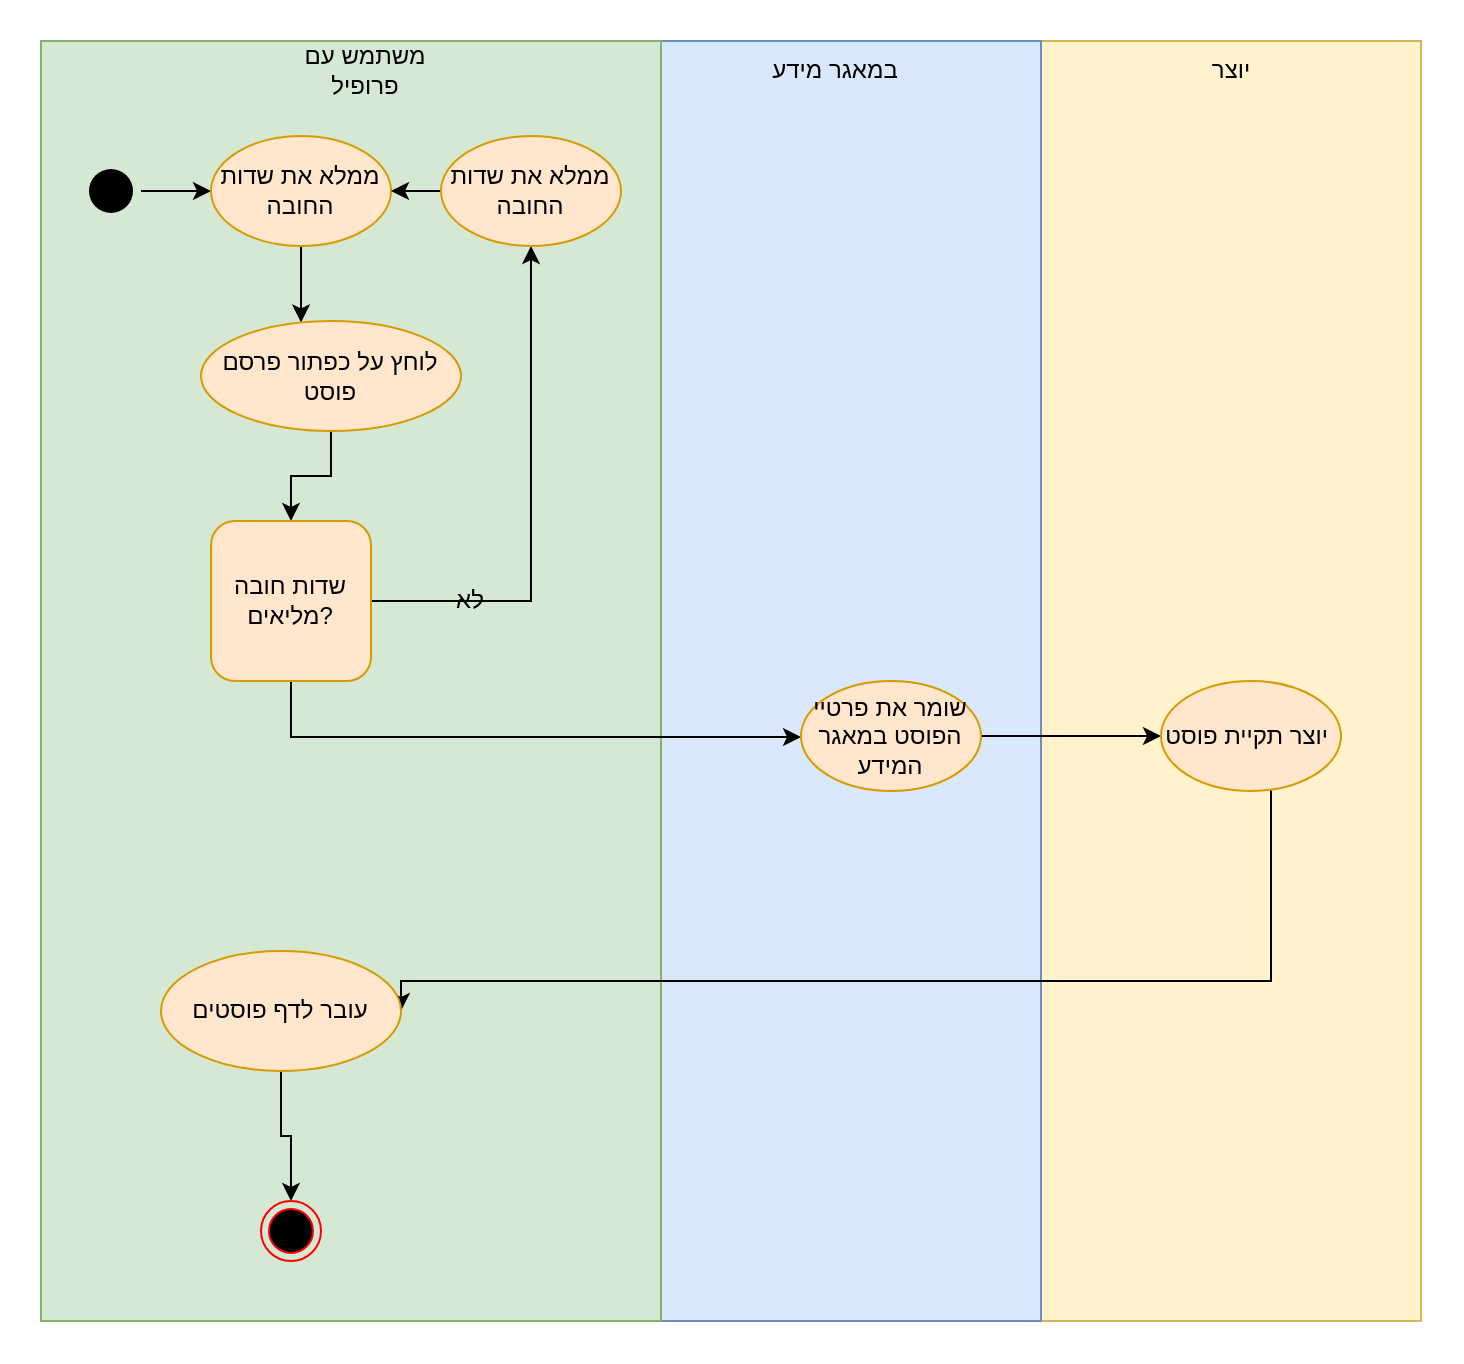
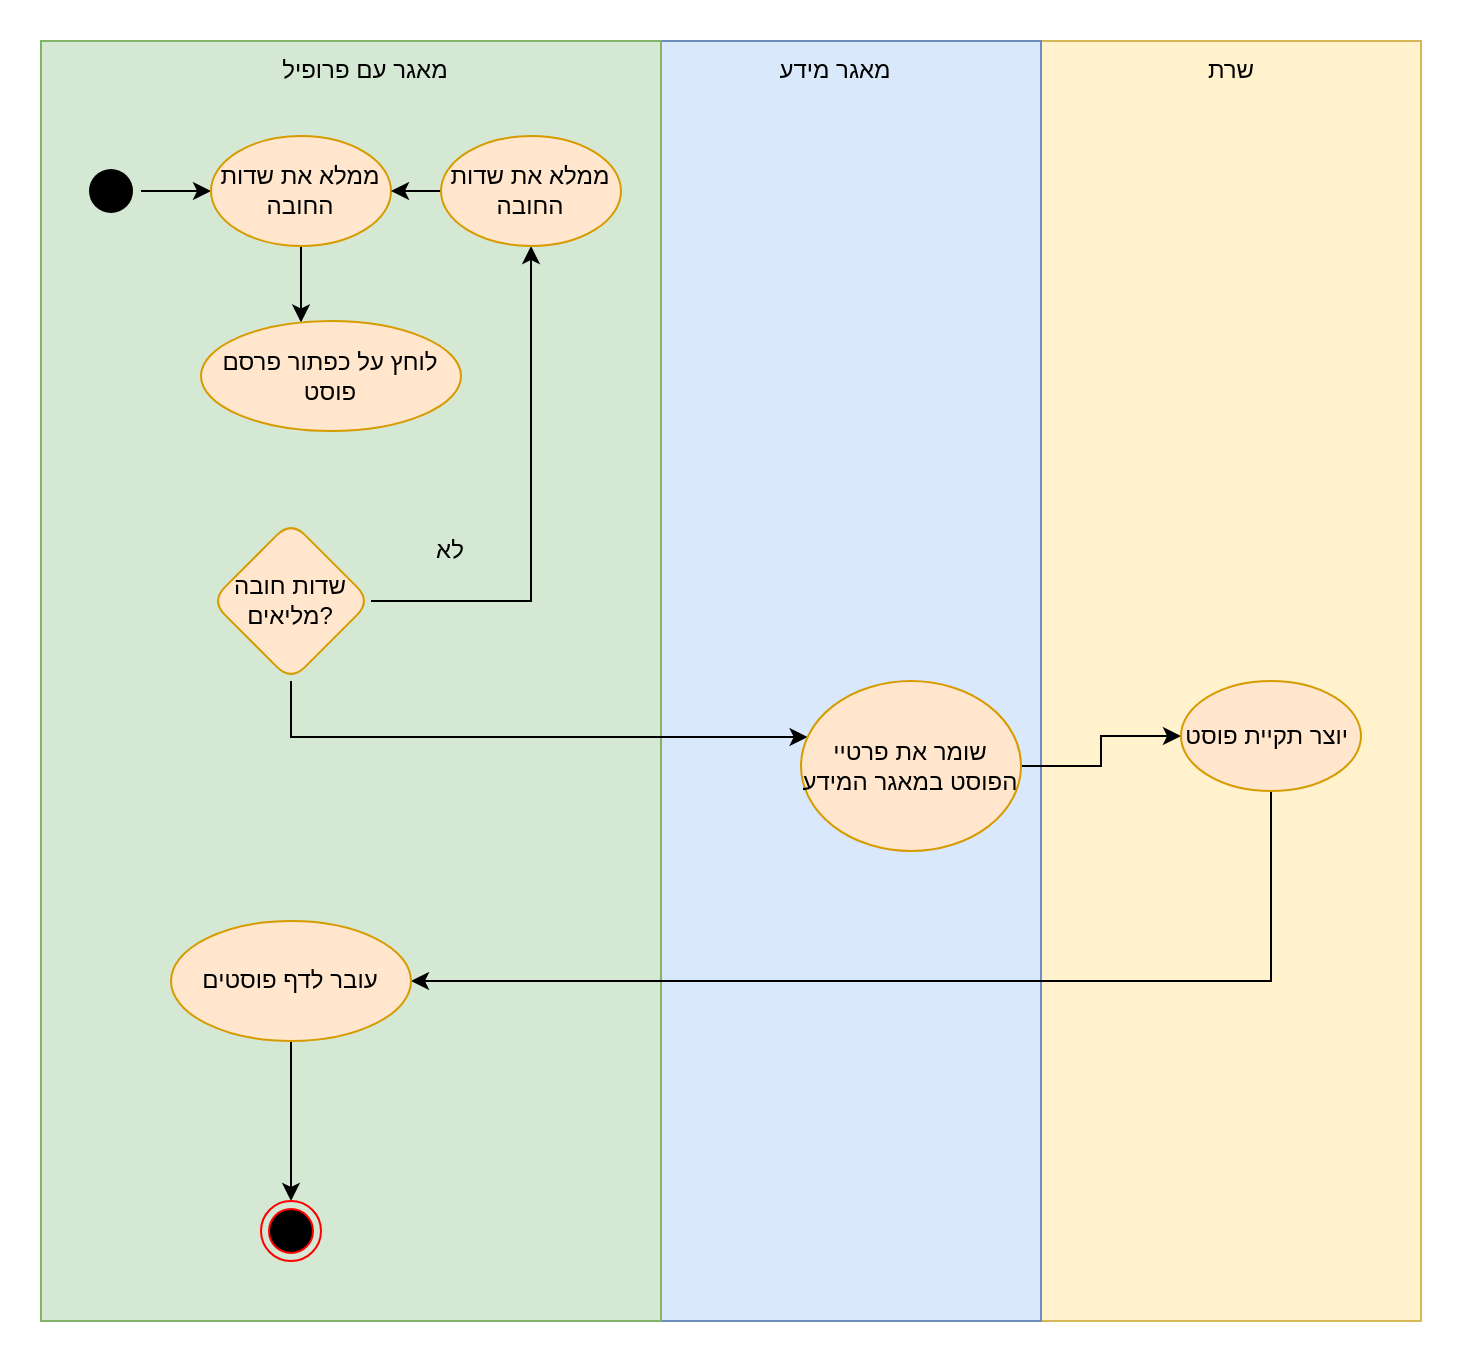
(366, 71) -> (366, 71)
(836, 71) -> (836, 71)
(1232, 71) -> (1232, 71)
(318, 476) -> none
(291, 601) -> (291, 601)
(471, 601) -> (451, 551)
(891, 736) -> (911, 766)
(1251, 736) -> (1271, 736)
(281, 1011) -> (291, 981)
